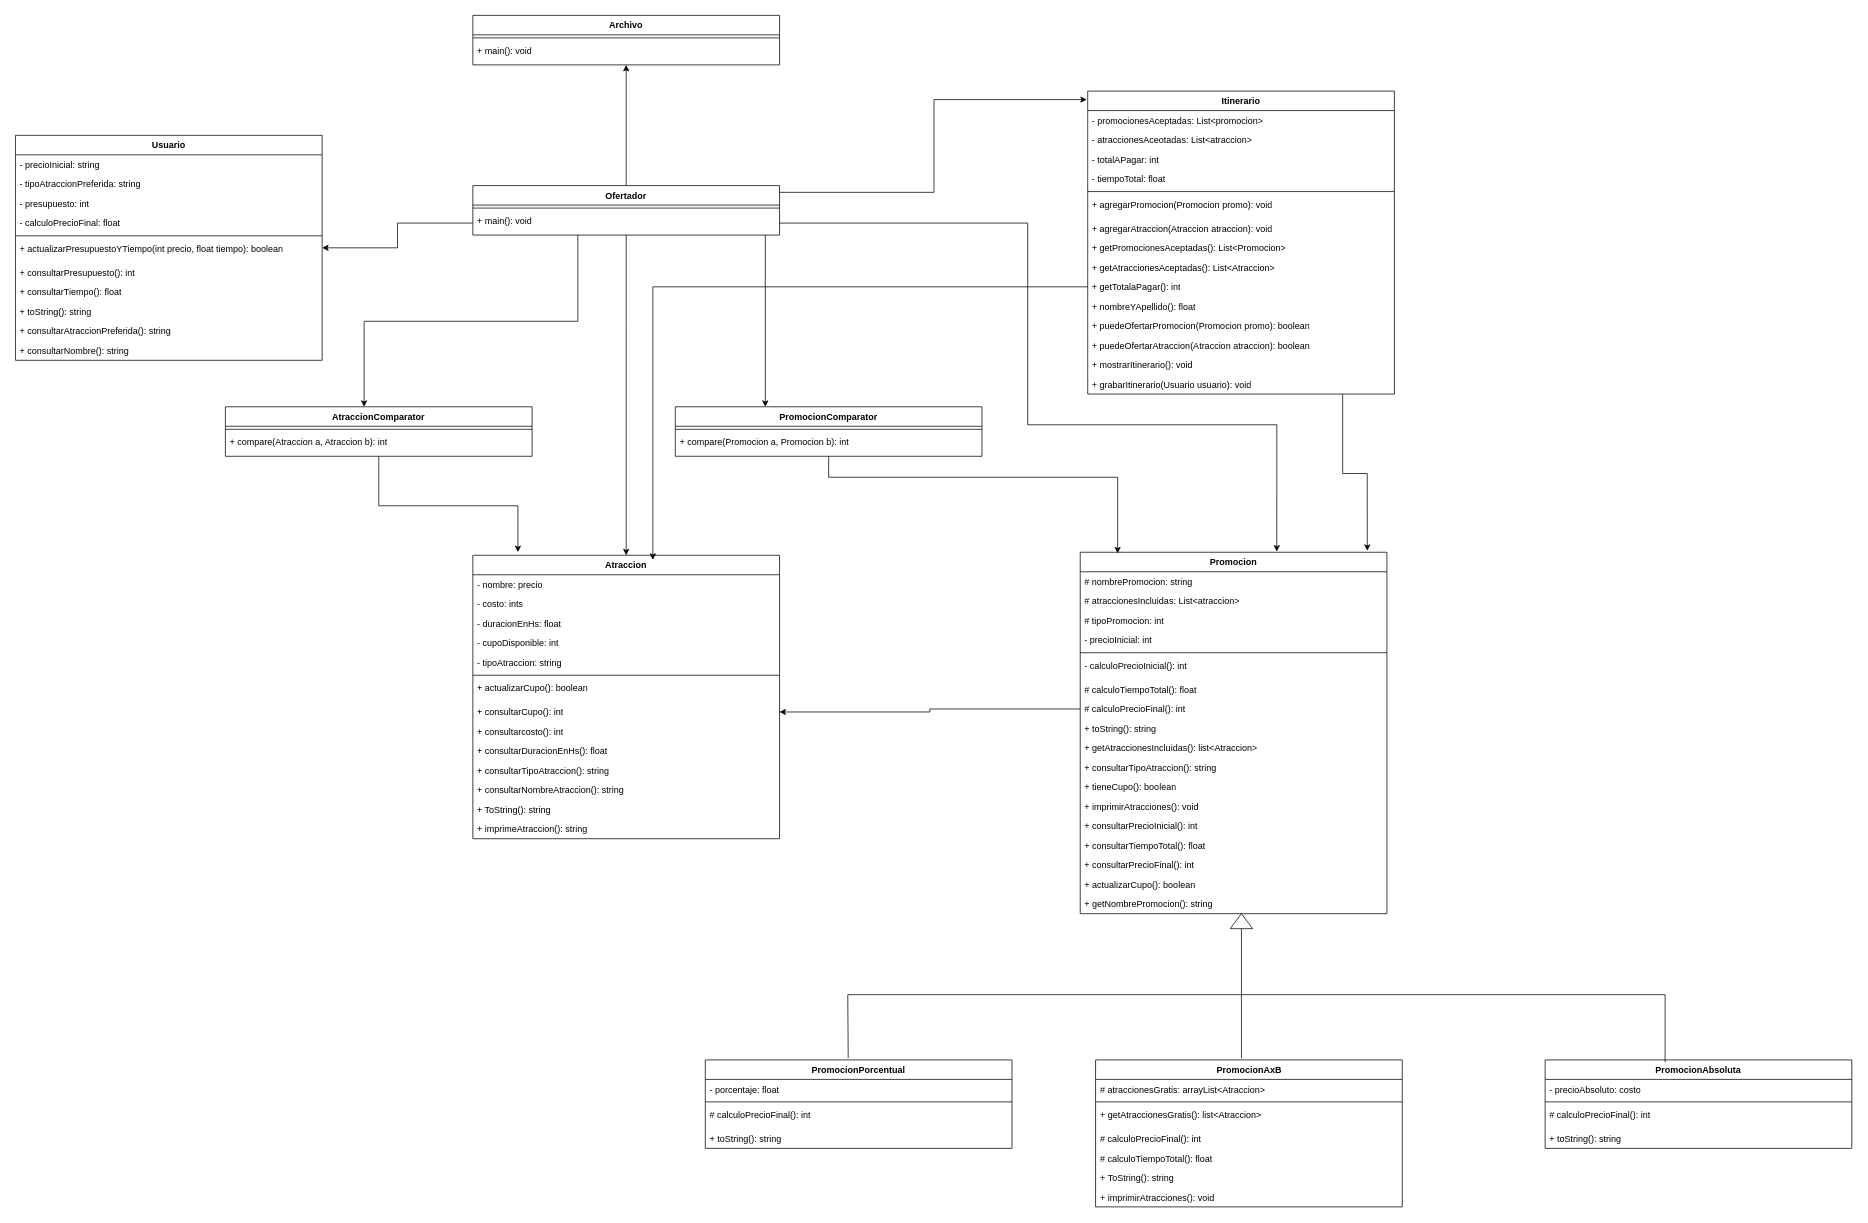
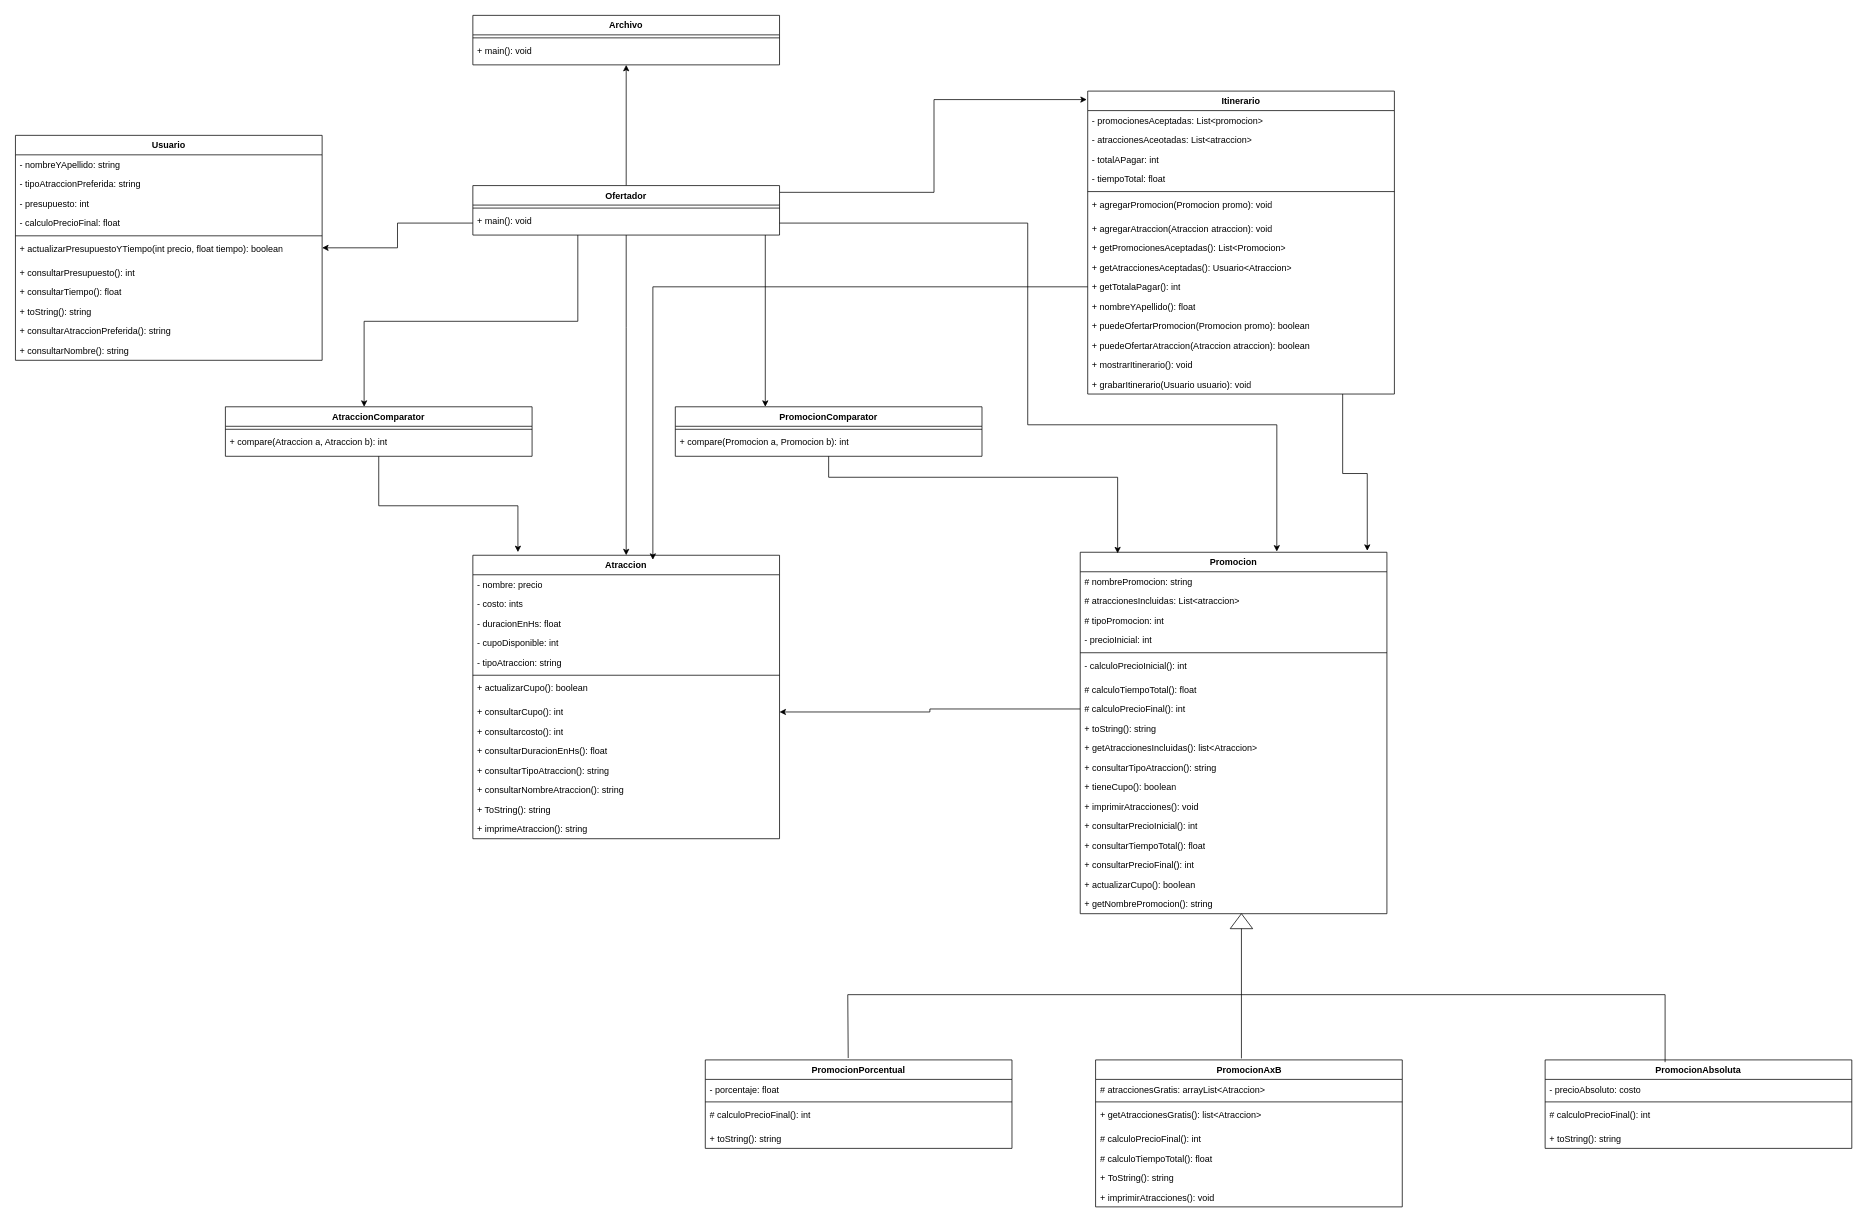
(68, 166) -> (75, 166)
(1196, 268) -> (1204, 268)
